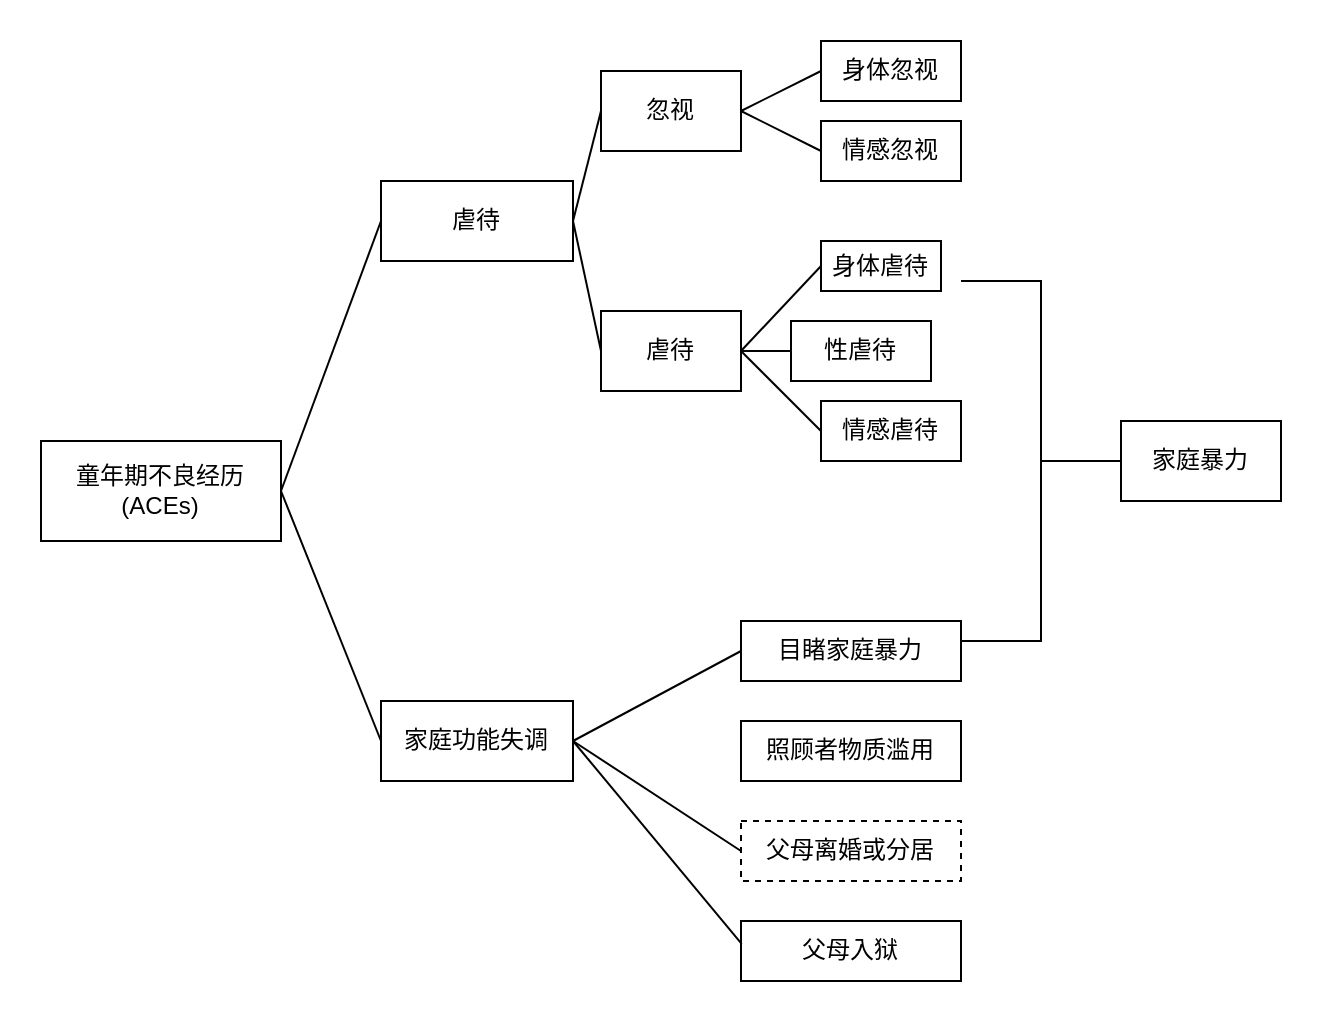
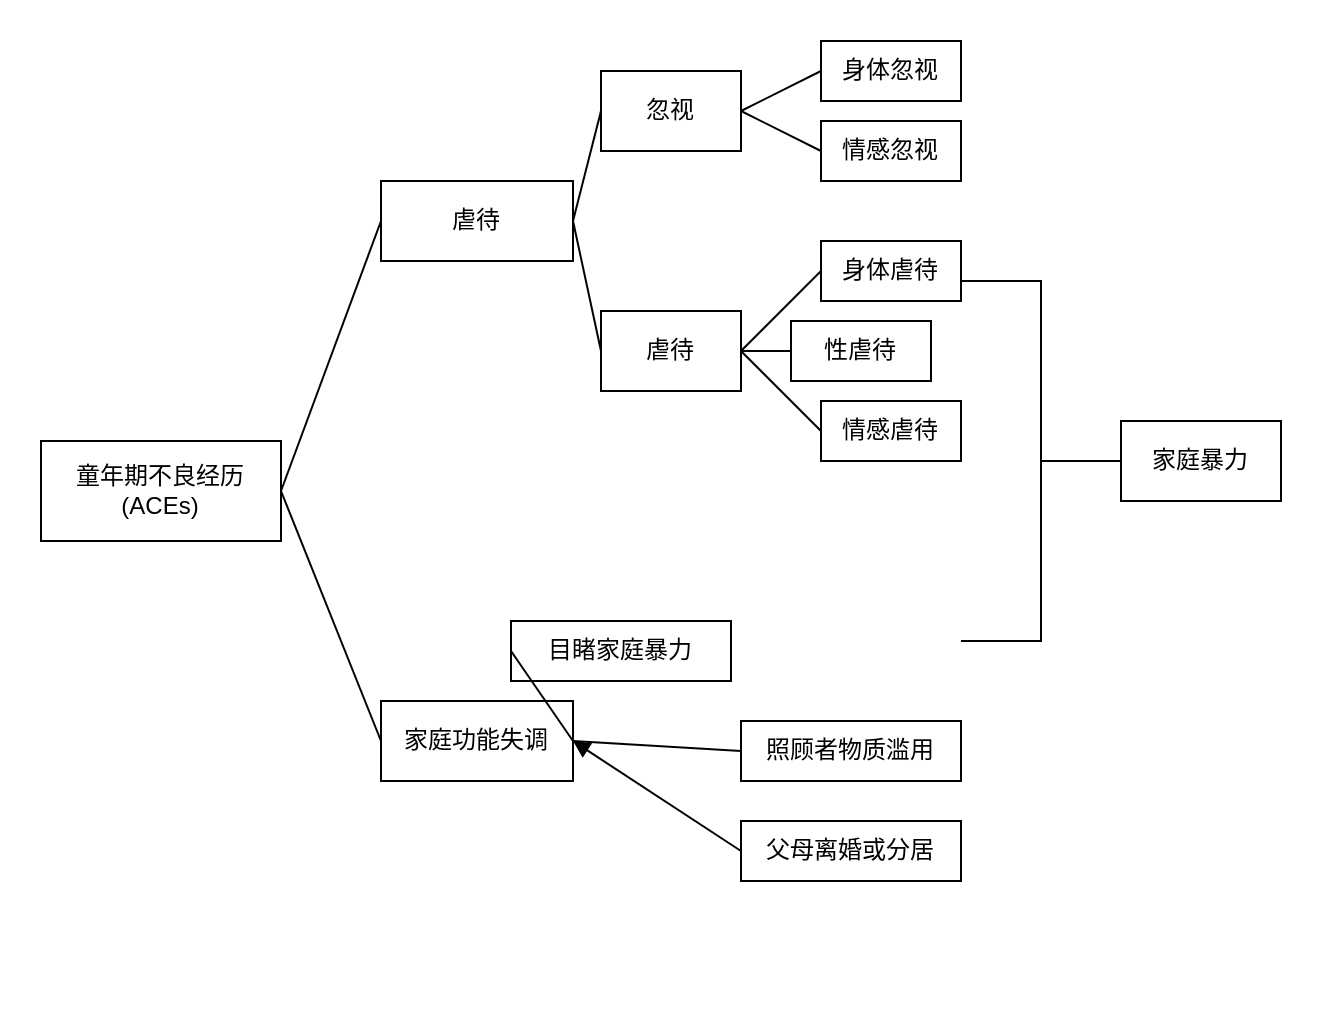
(881, 266) -> (891, 271)
(851, 651) -> (621, 651)
none -> (661, 746)
(586, 749) -> (587, 750)
(661, 847) -> none
(851, 851) -> (851, 851)
(851, 951) -> none
